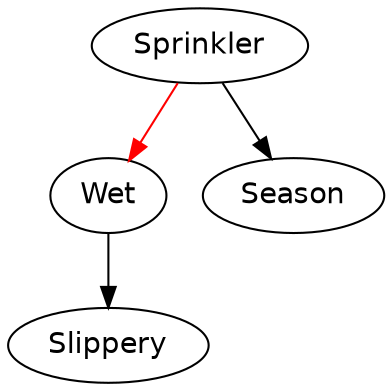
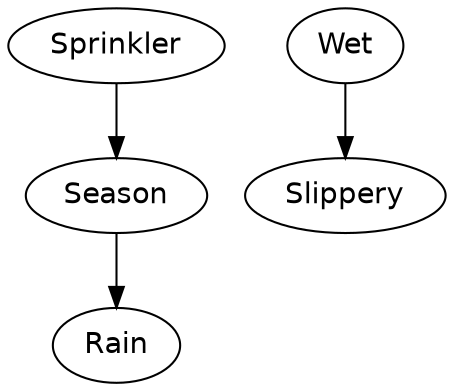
(159, 113) -> none
none -> (117, 345)
